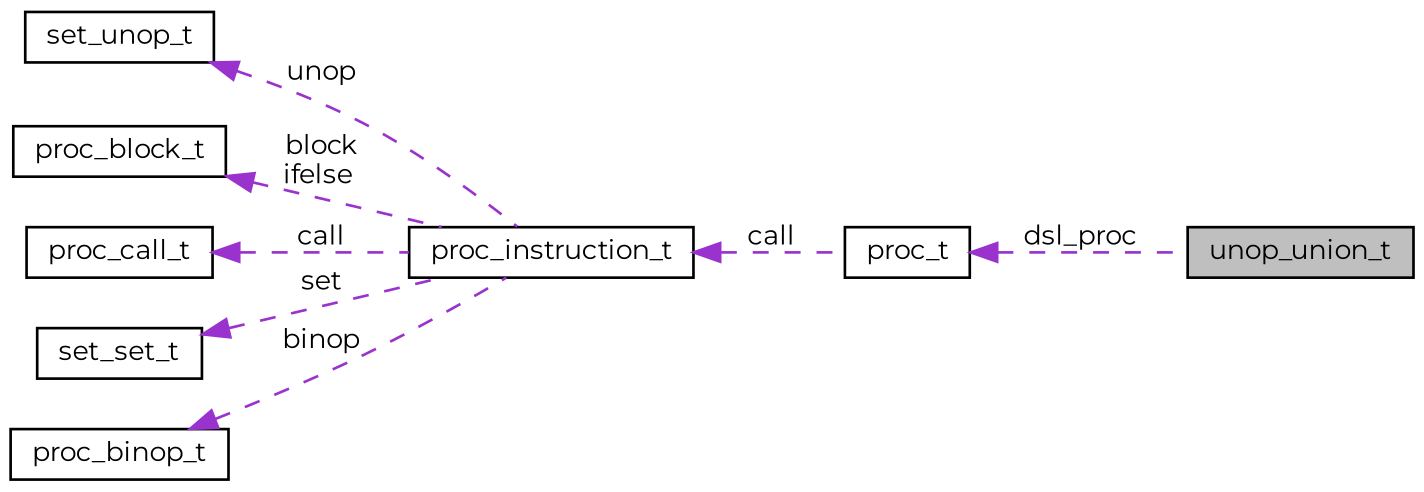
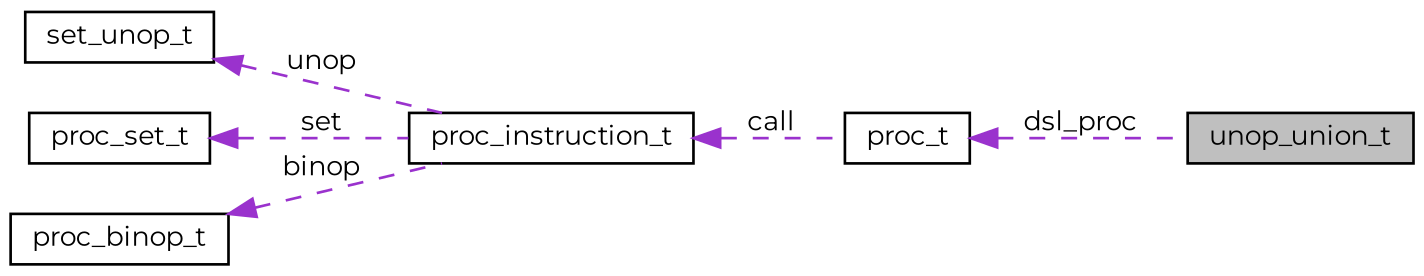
(120, 151) -> none
(120, 252) -> none
(120, 353) -> (120, 138)
